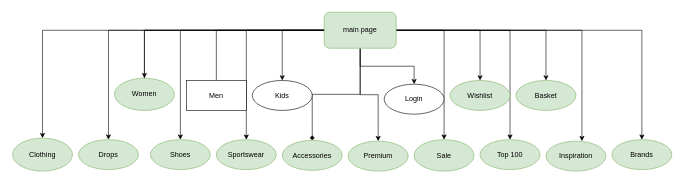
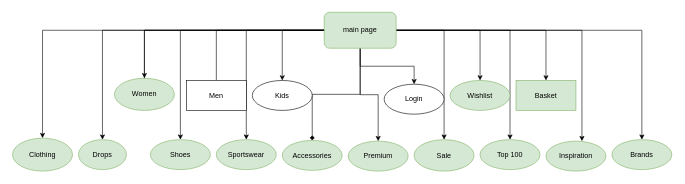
(546, 96) -> (546, 96)
(108, 155) -> (102, 155)
